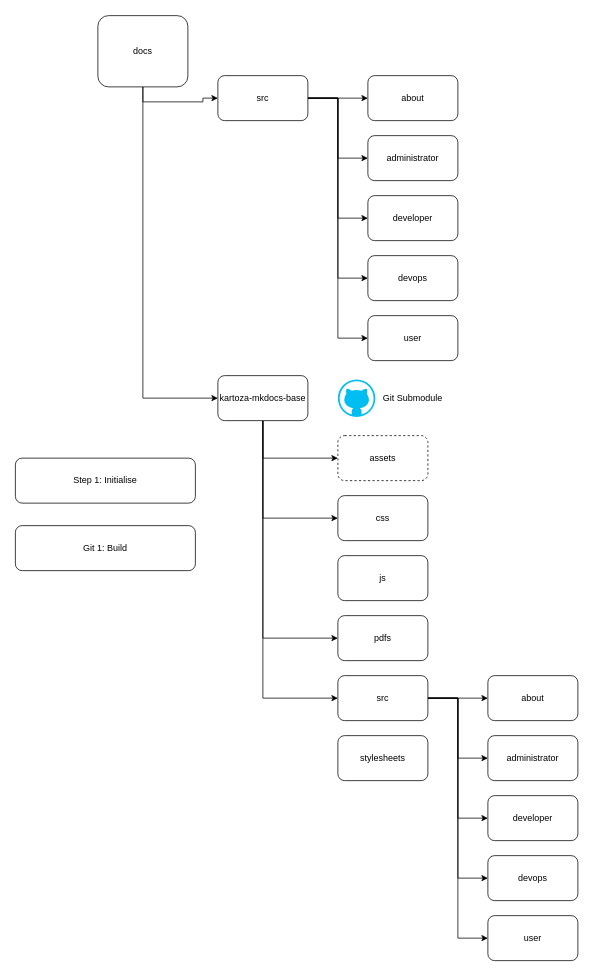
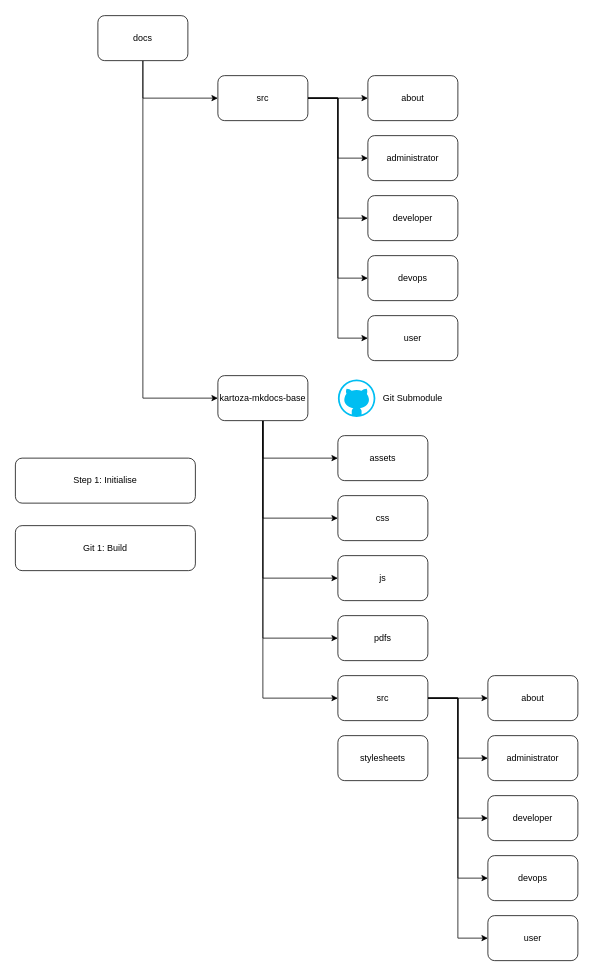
(143, 51) -> (143, 38)
(383, 458) -> (383, 458)
none -> (331, 578)
